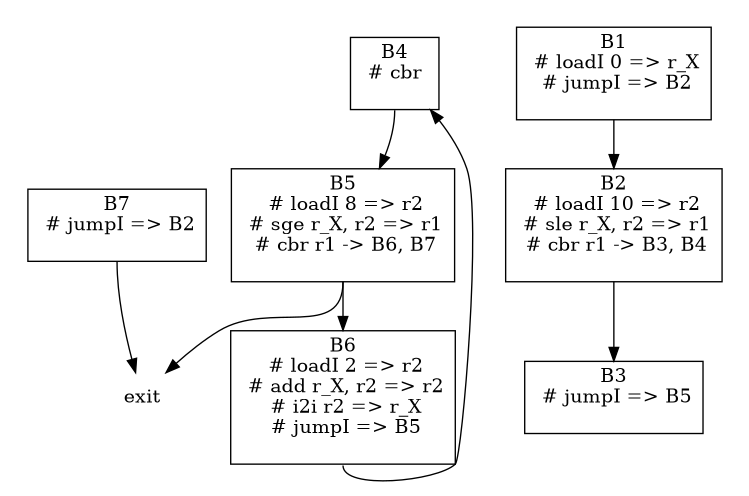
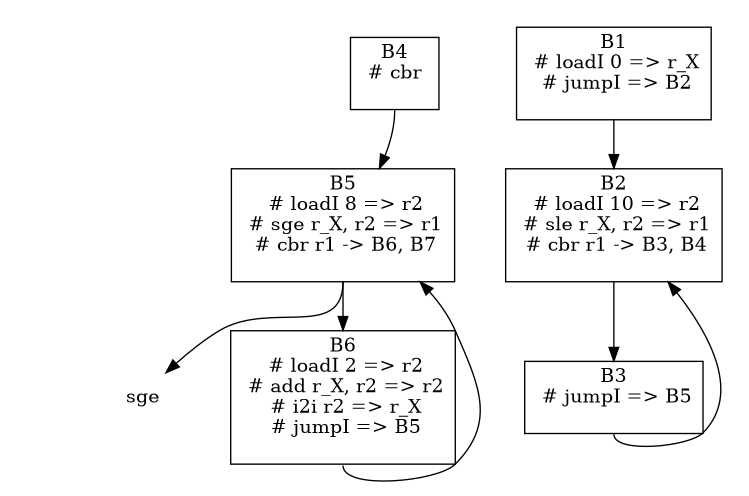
(117, 225) -> none
(468, 349) -> (475, 435)
(143, 397) -> (143, 397)
none -> (718, 407)
